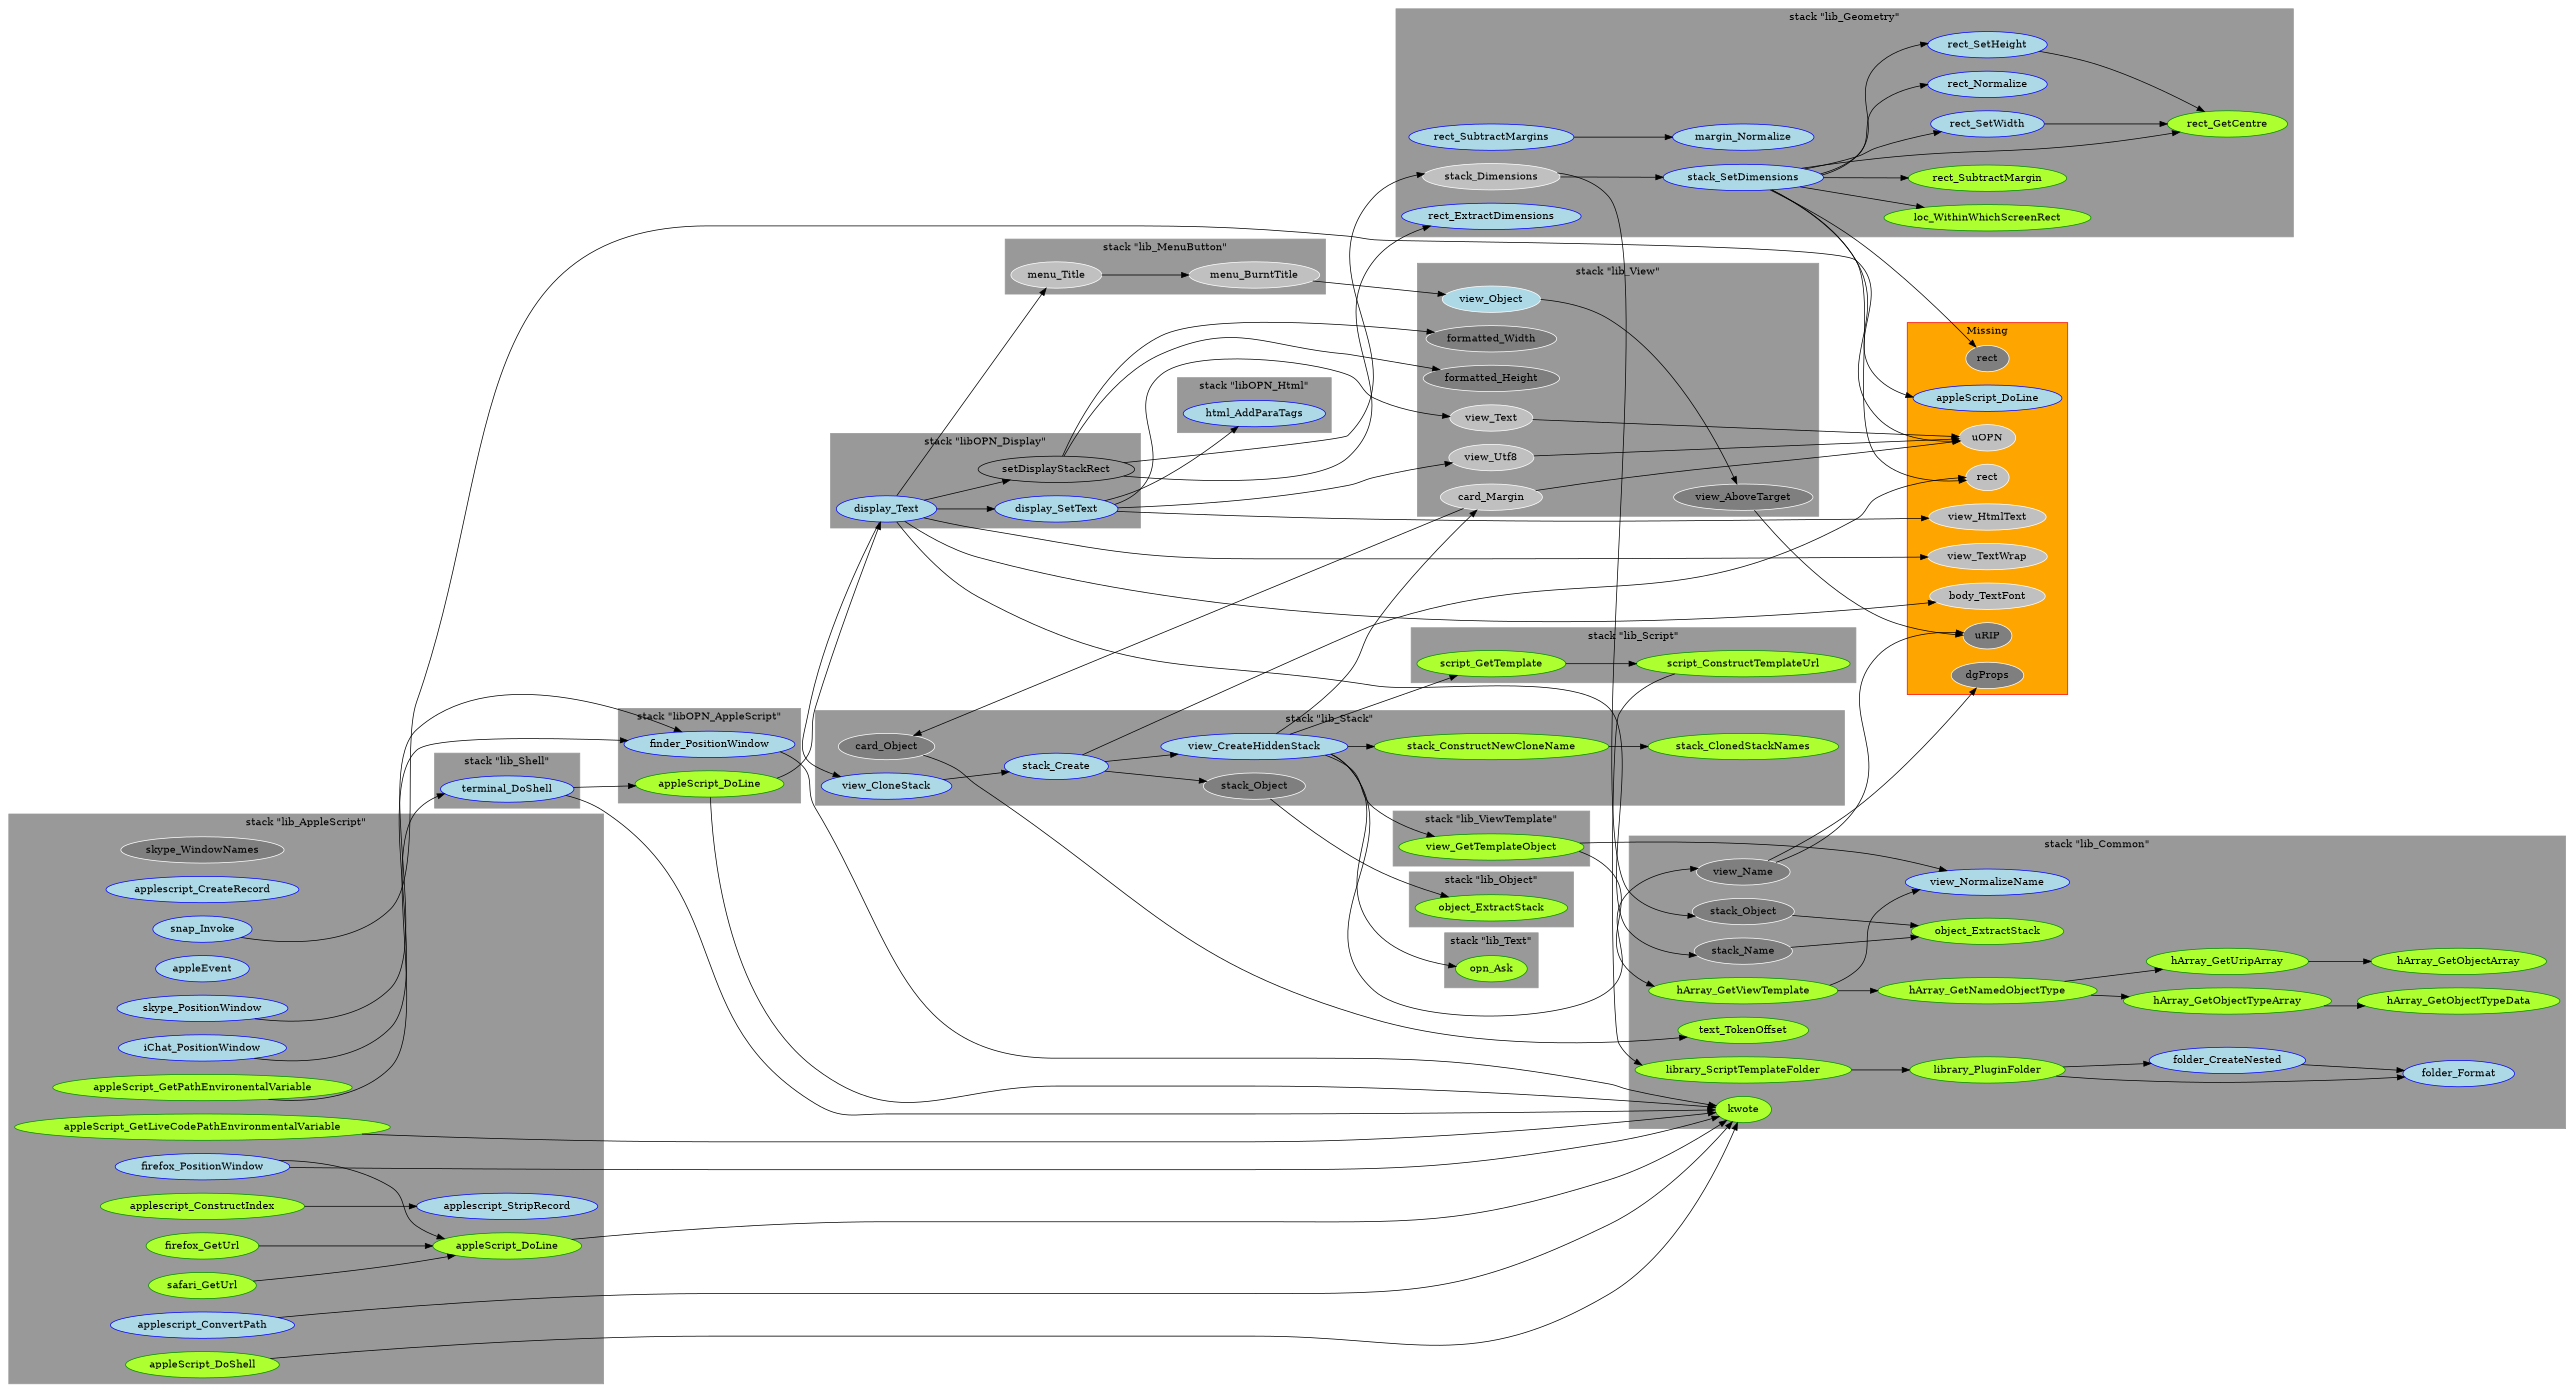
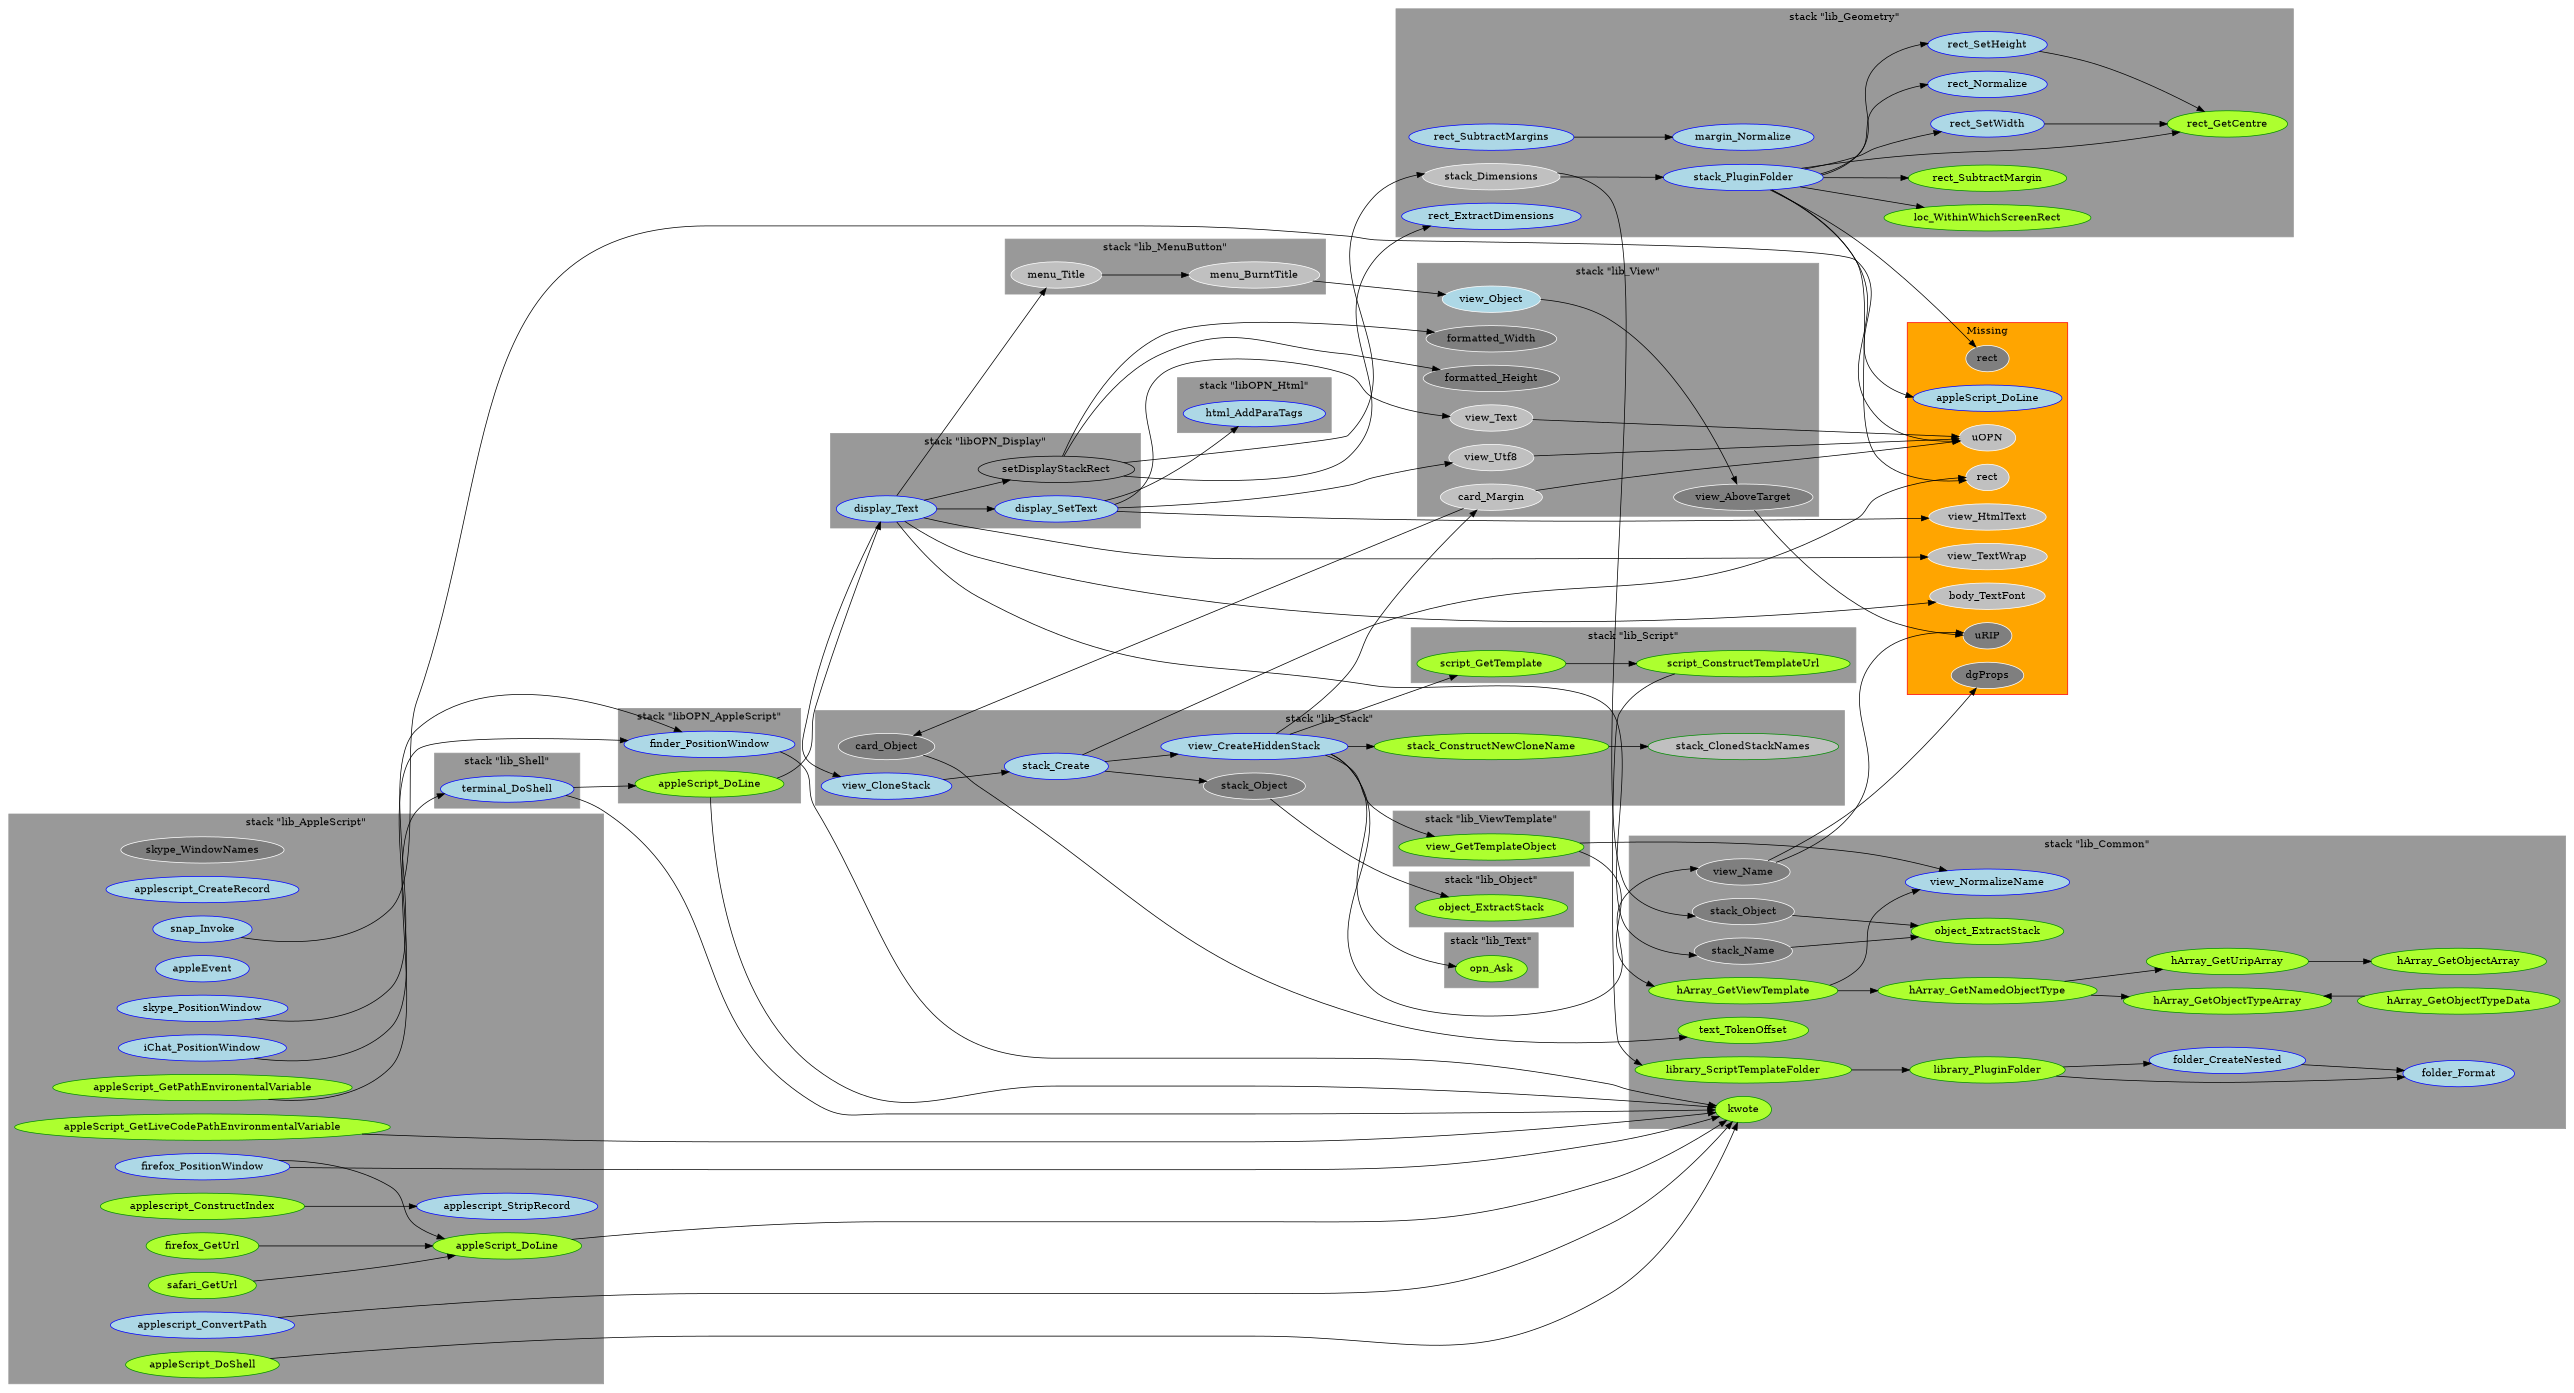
(1743, 177) -> (1743, 177)
(1743, 747) -> (1743, 747)
(2341, 1006) -> (2348, 996)
